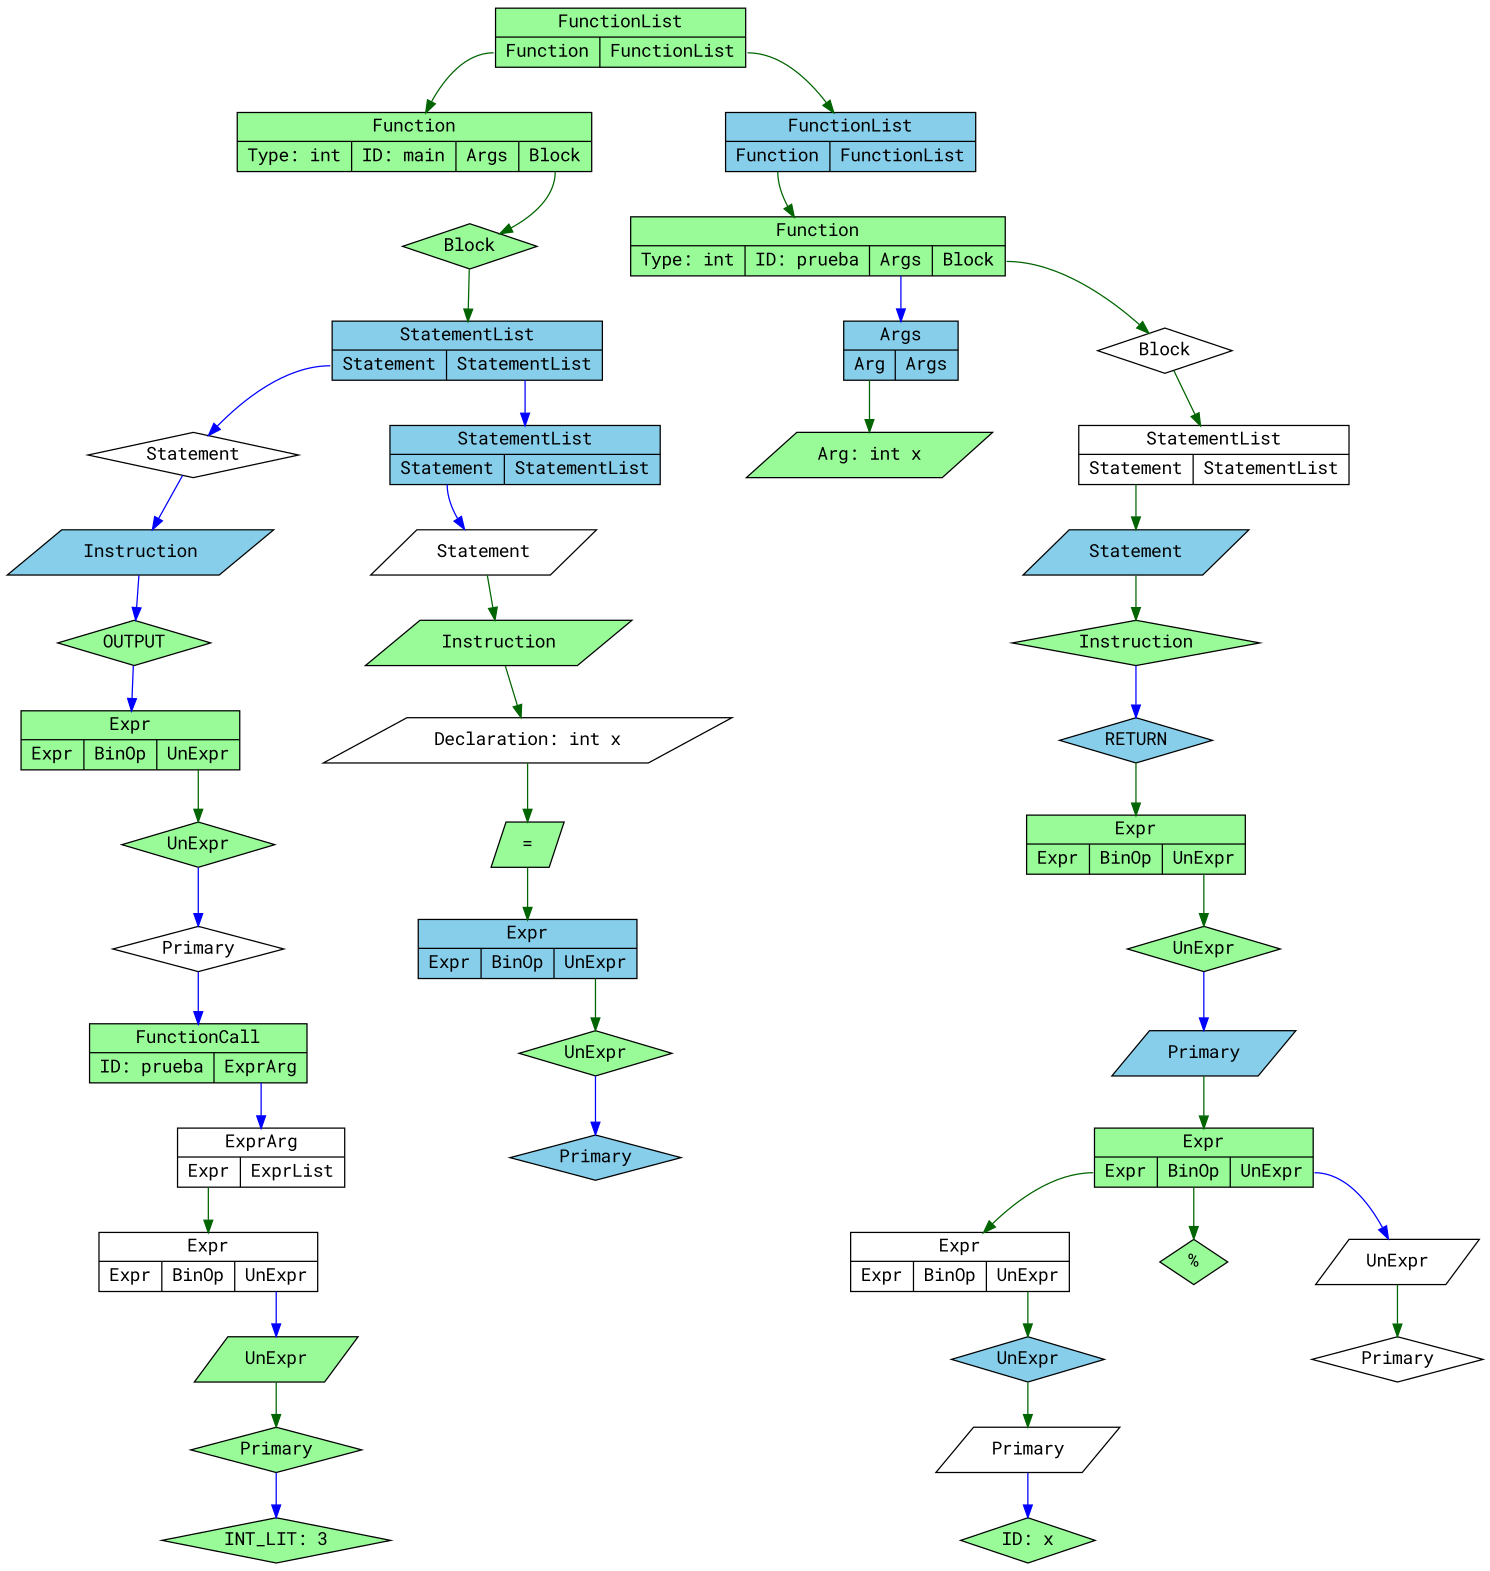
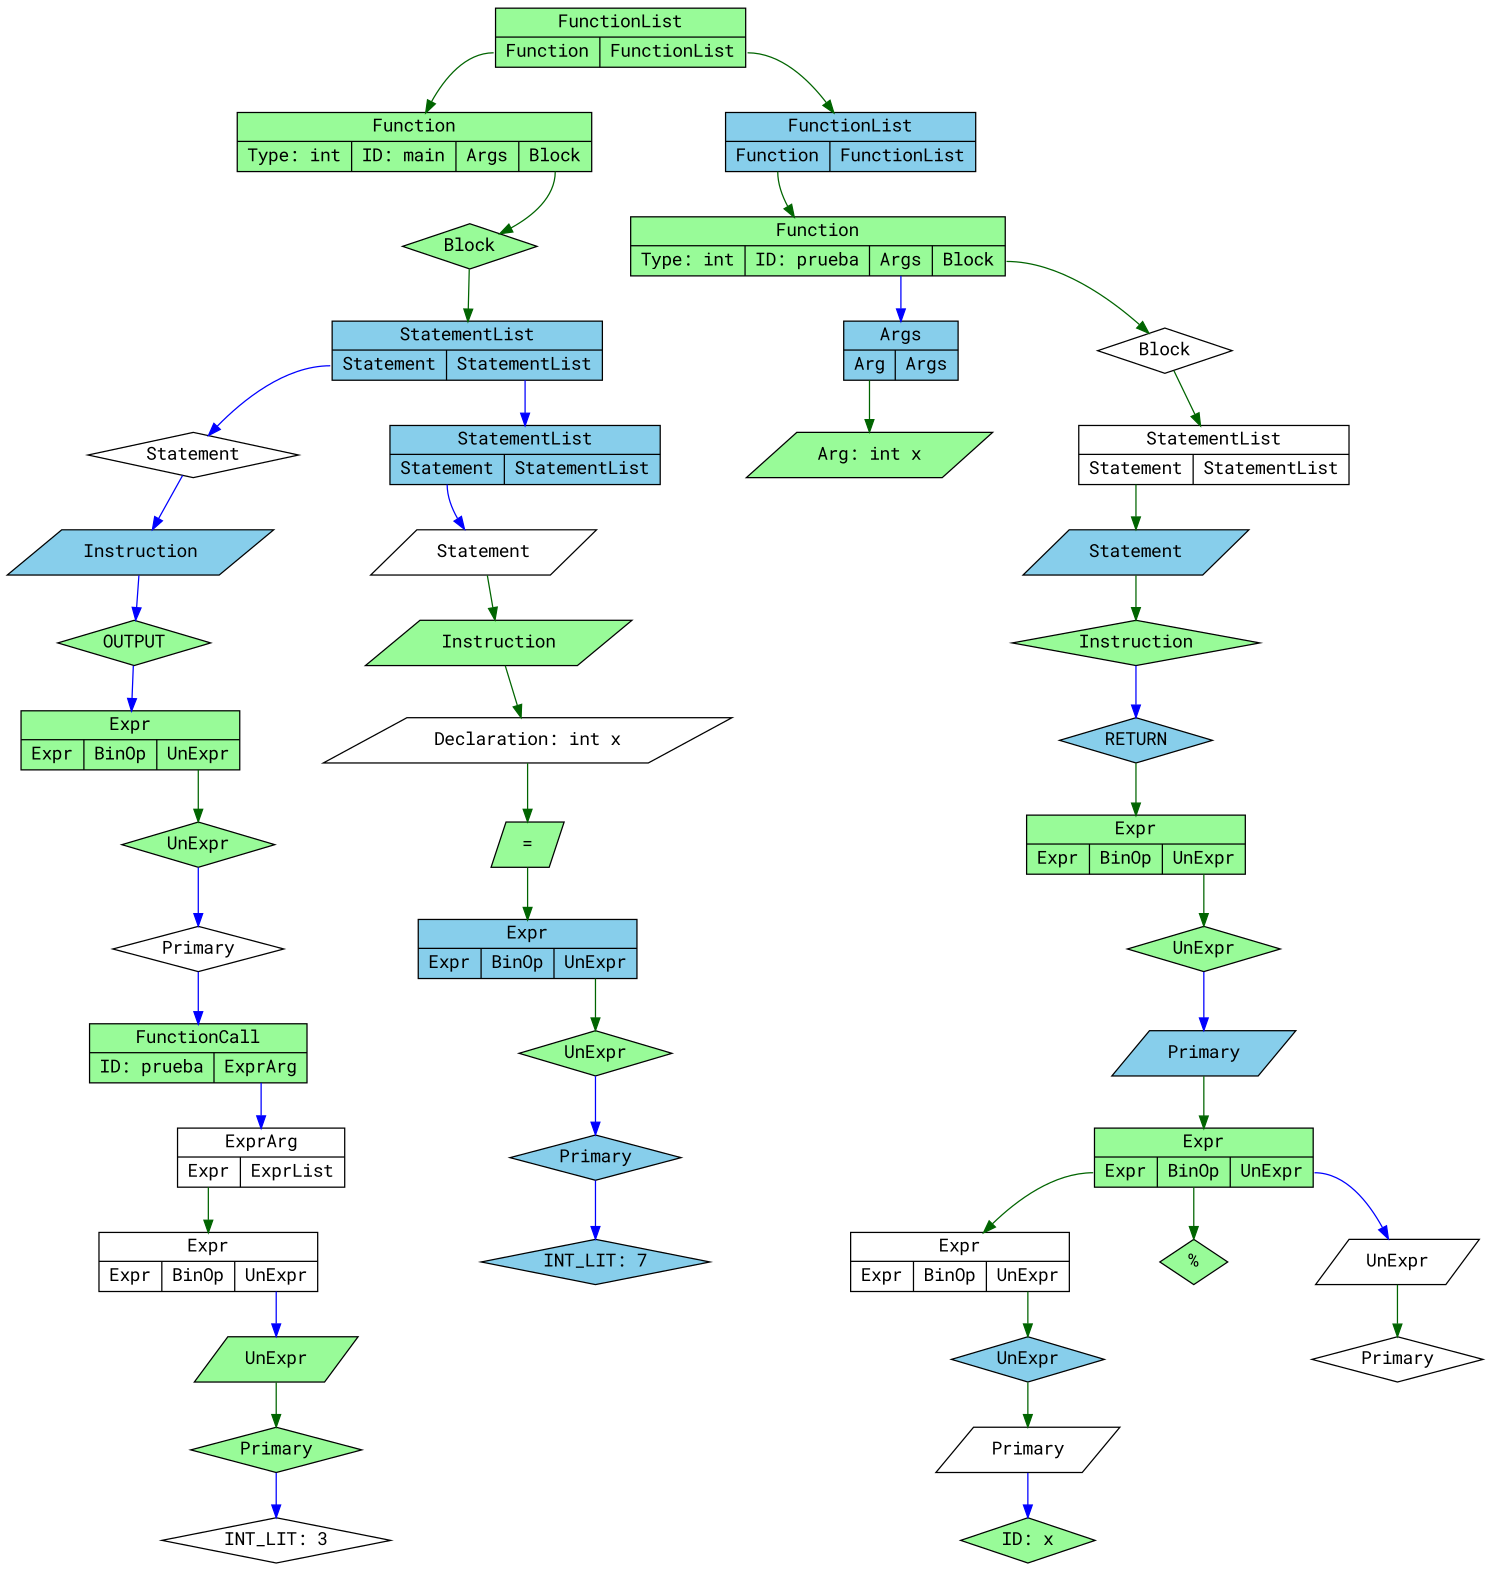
none -> (595, 1262)
(276, 1540) -> (276, 1540)
